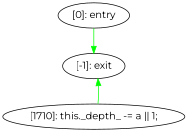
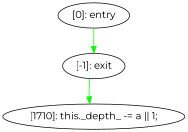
(99, 95) -> (89, 88)
